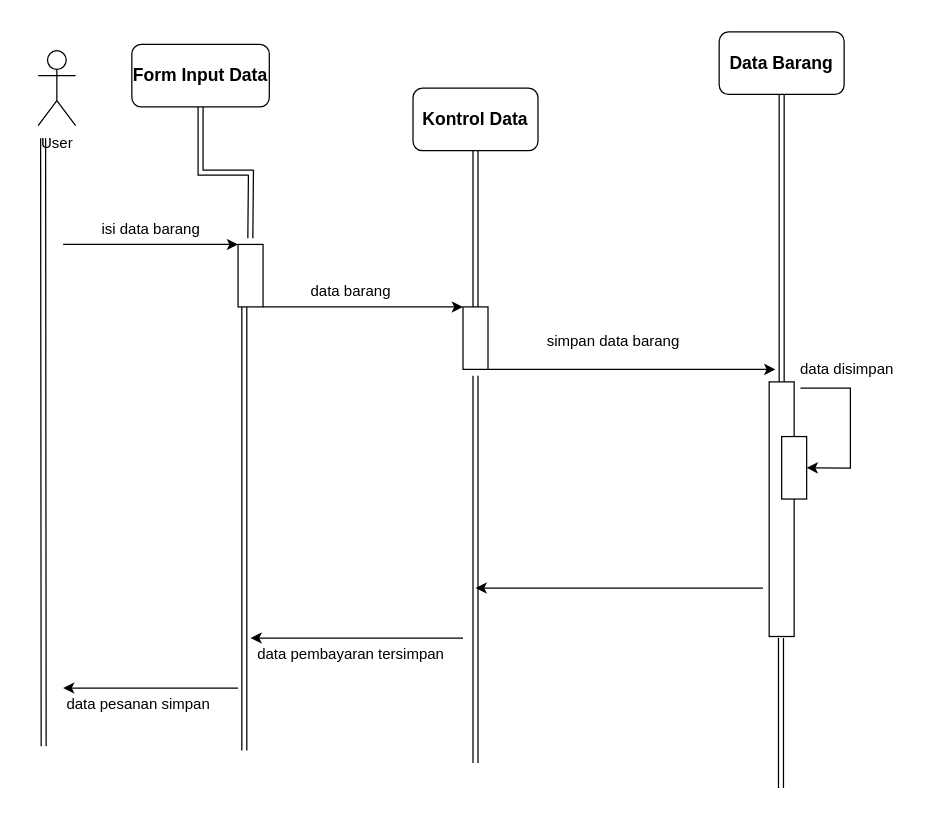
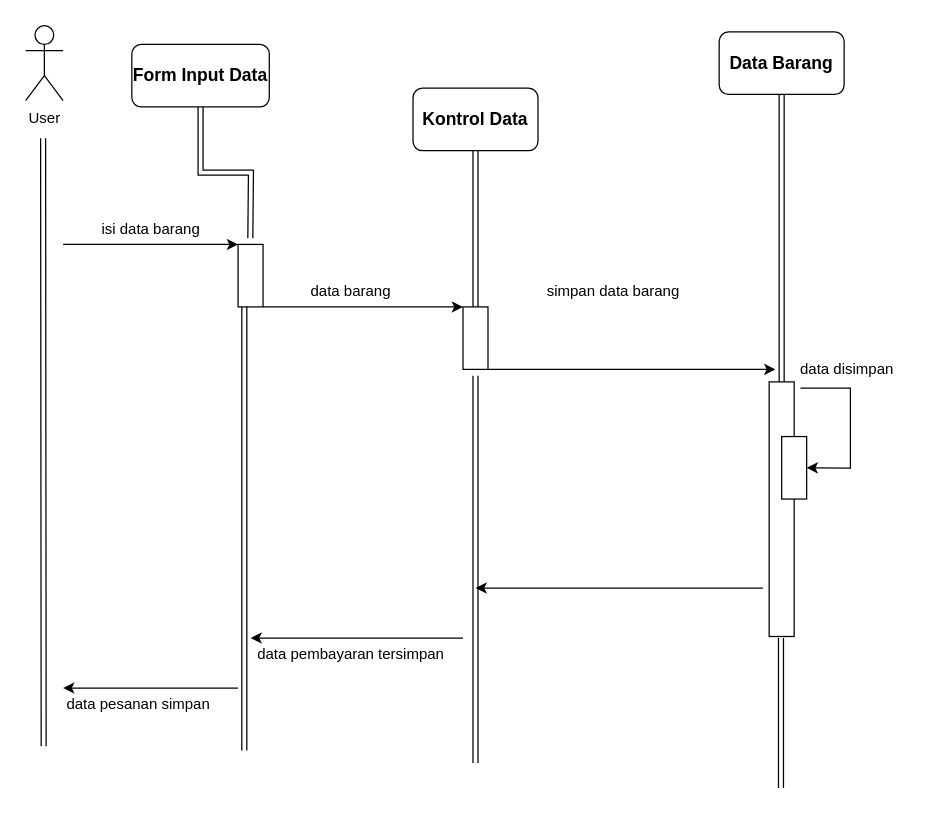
(57, 88) -> (44, 63)
(613, 342) -> (613, 292)
